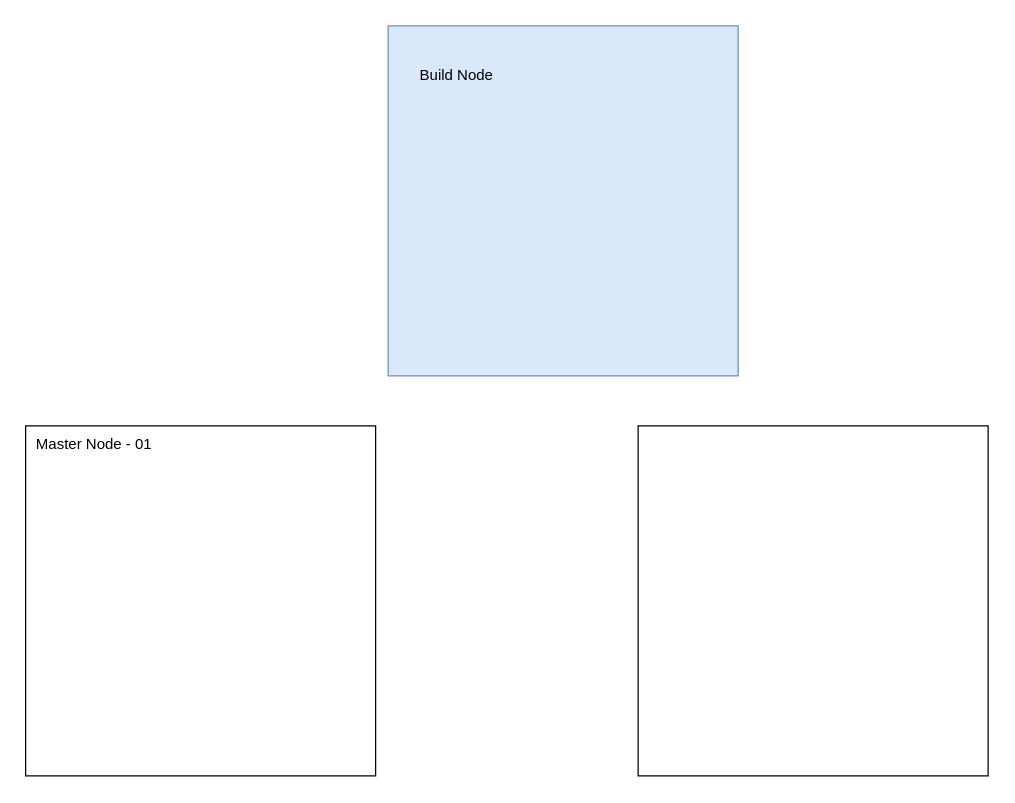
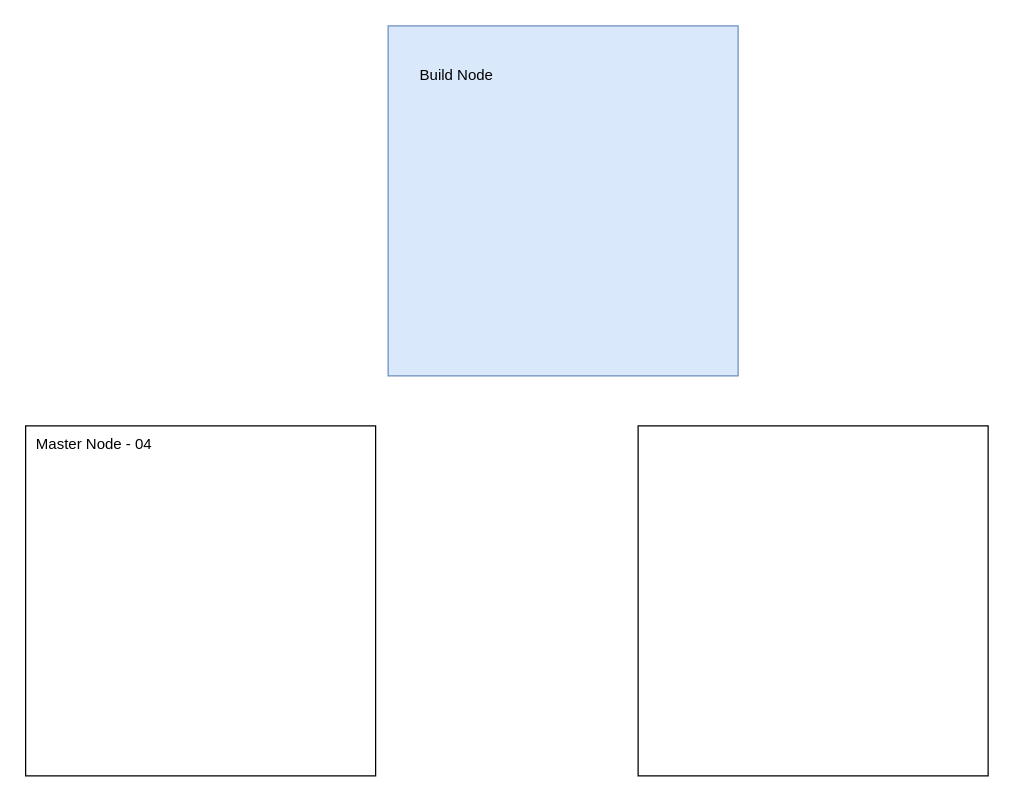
(94, 444) -> (94, 444)
